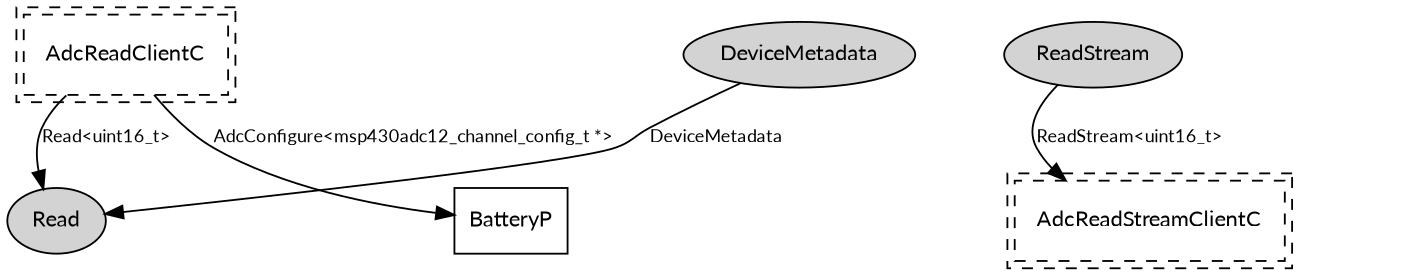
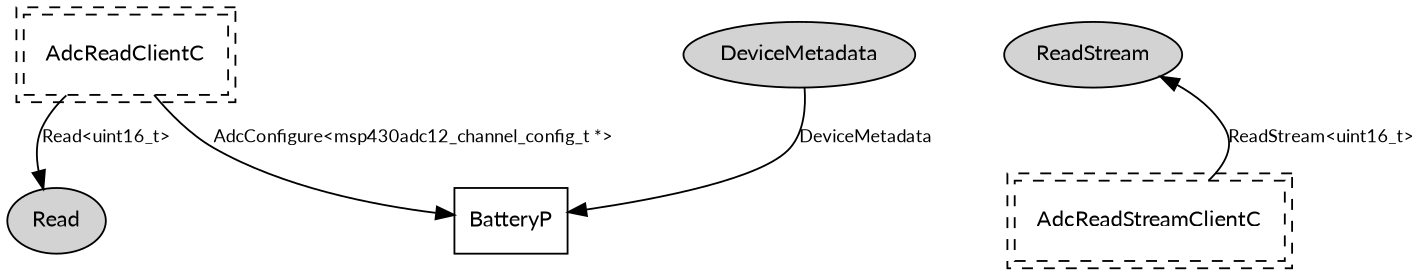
(1033, 126) -> (1223, 126)
(440, 176) -> (723, 181)
